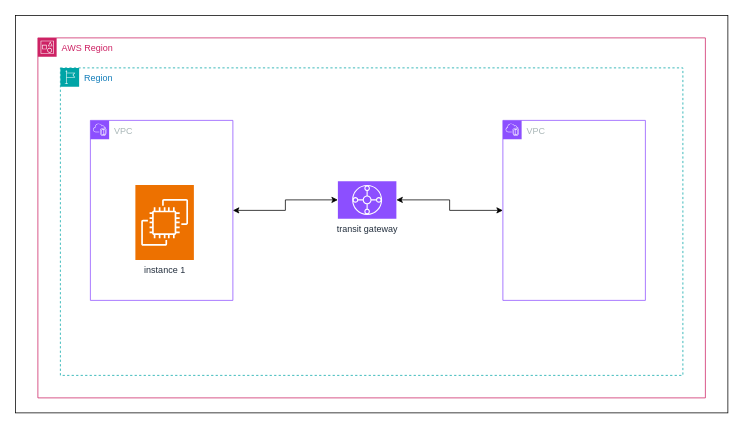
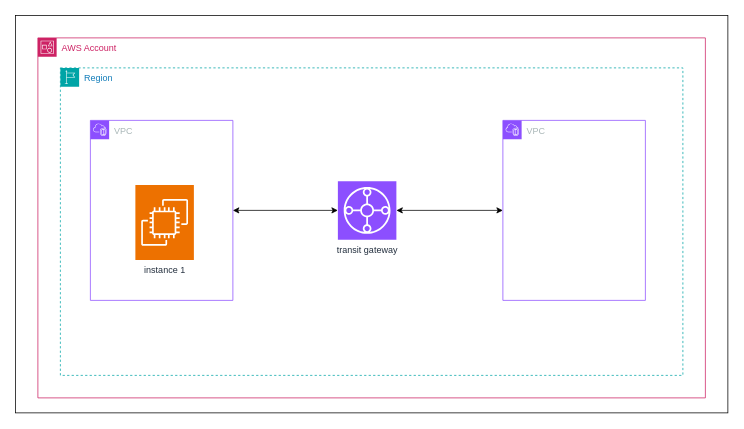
(85, 49) -> (88, 49)
(367, 200) -> (367, 210)
